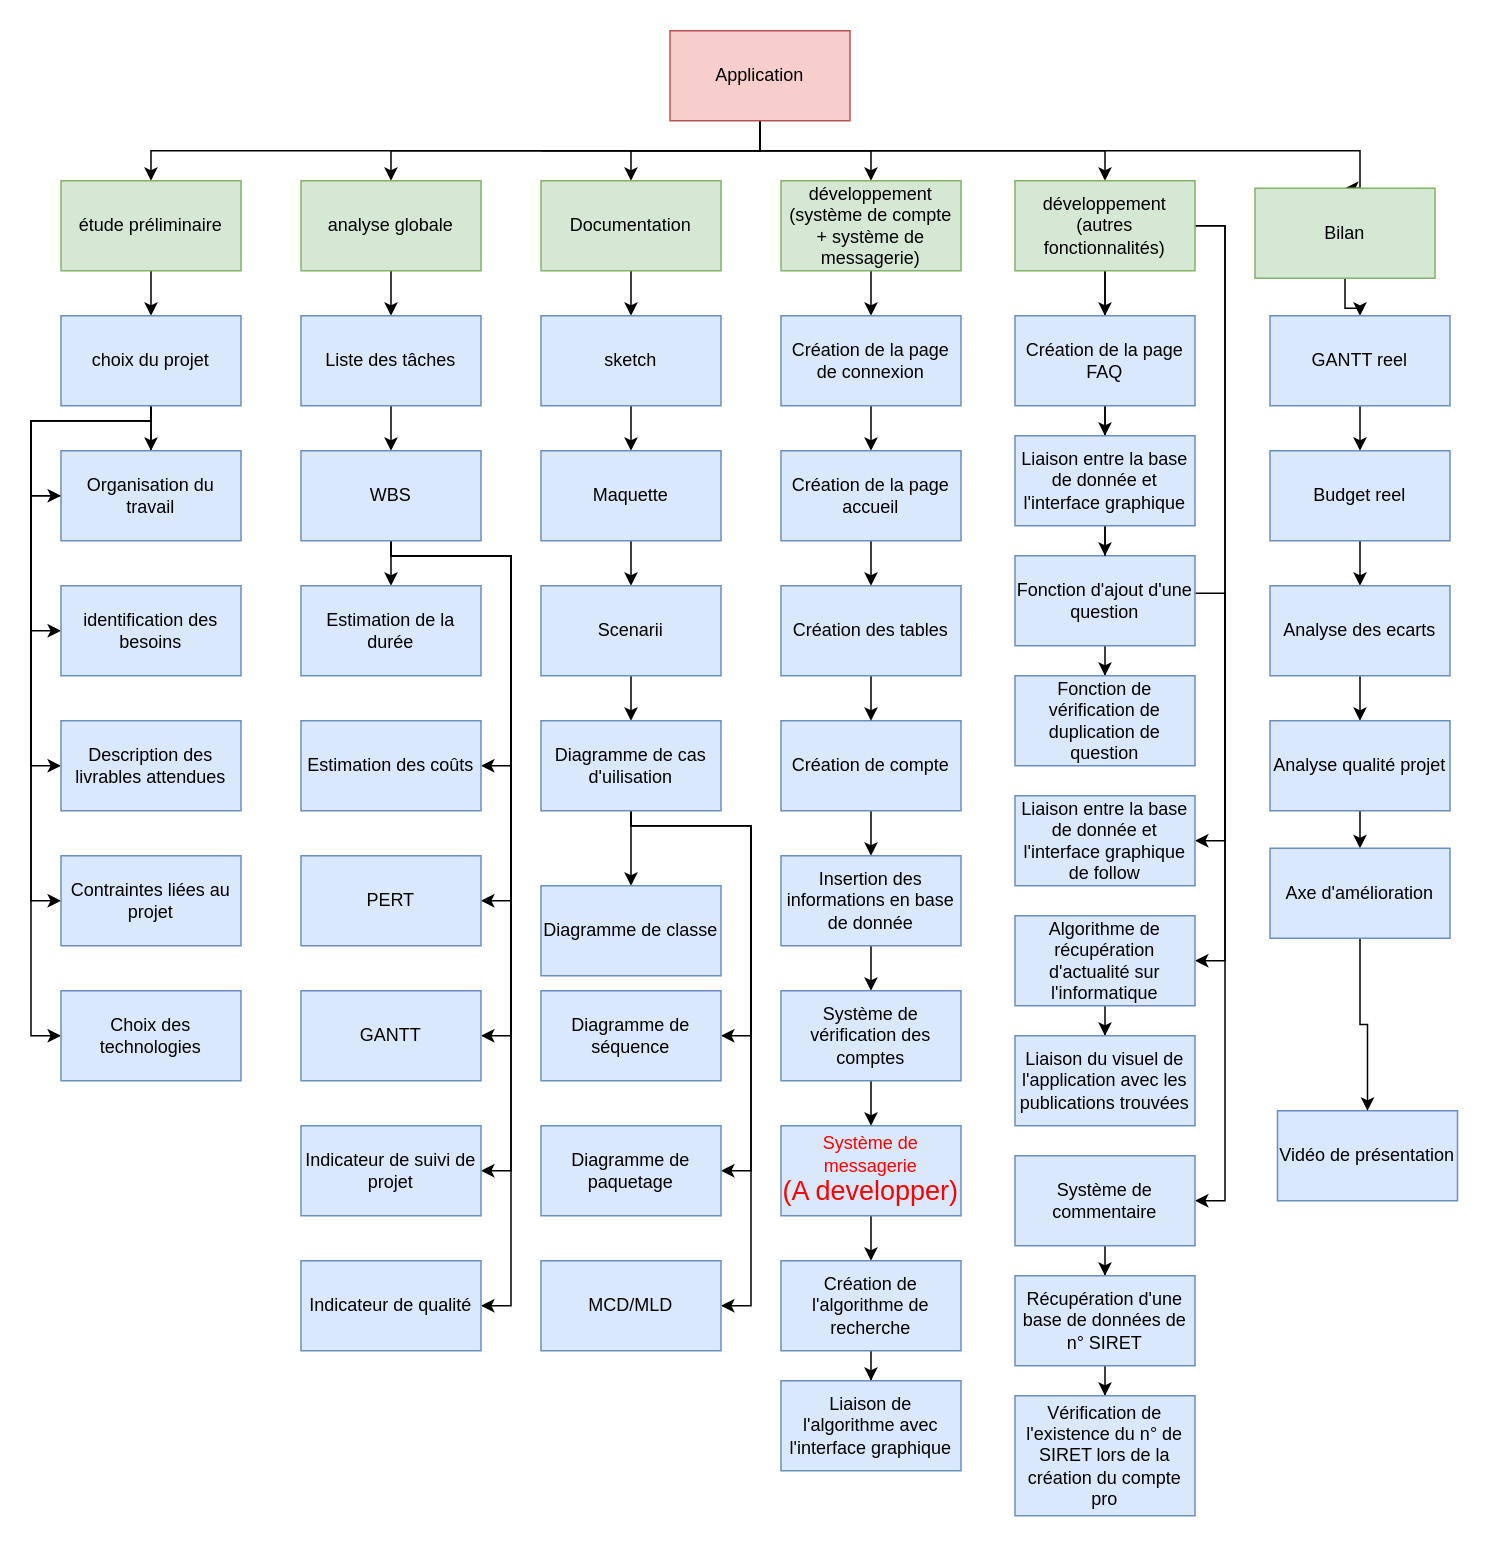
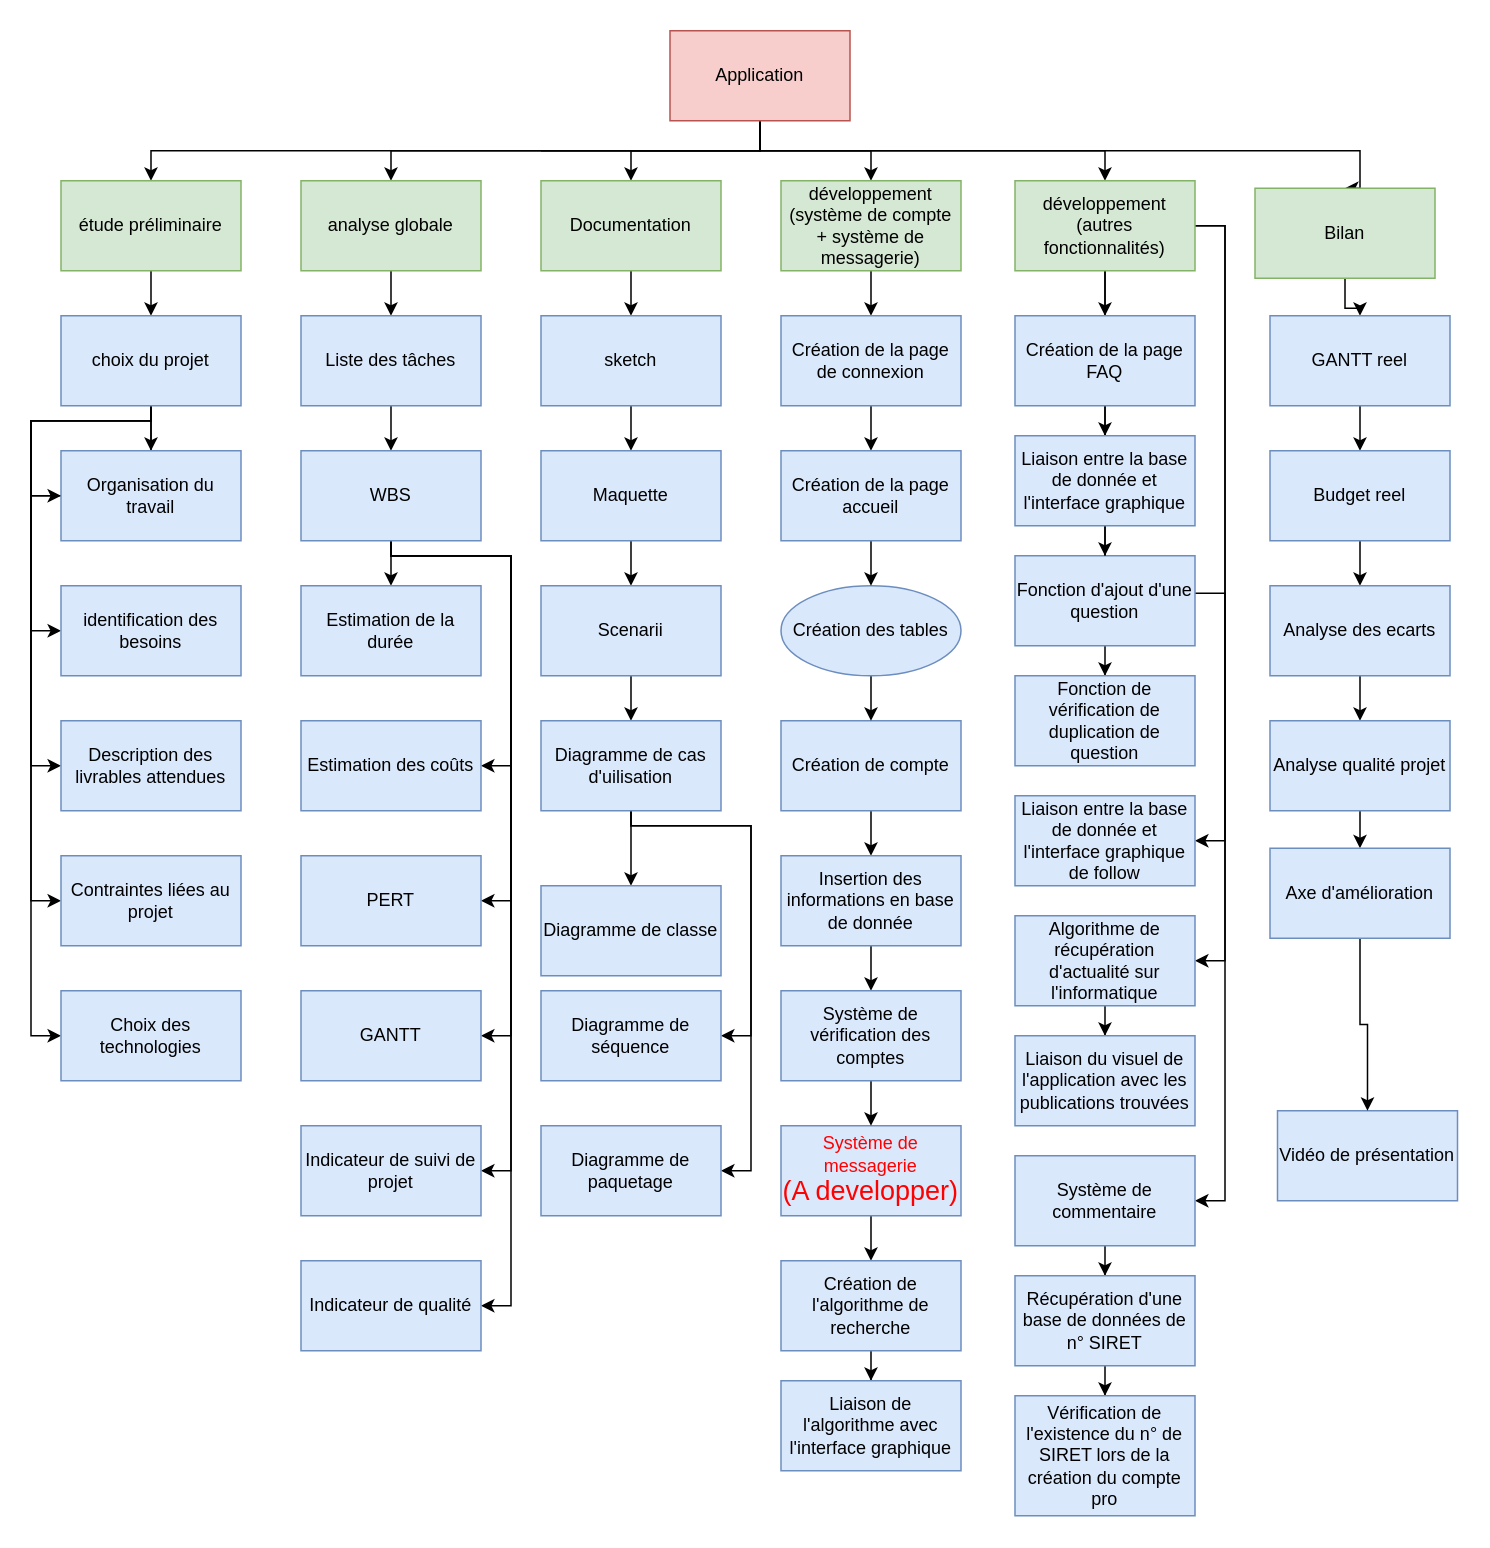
(871, 631) -> (871, 631)
(751, 1248) -> none
(631, 1306) -> none
